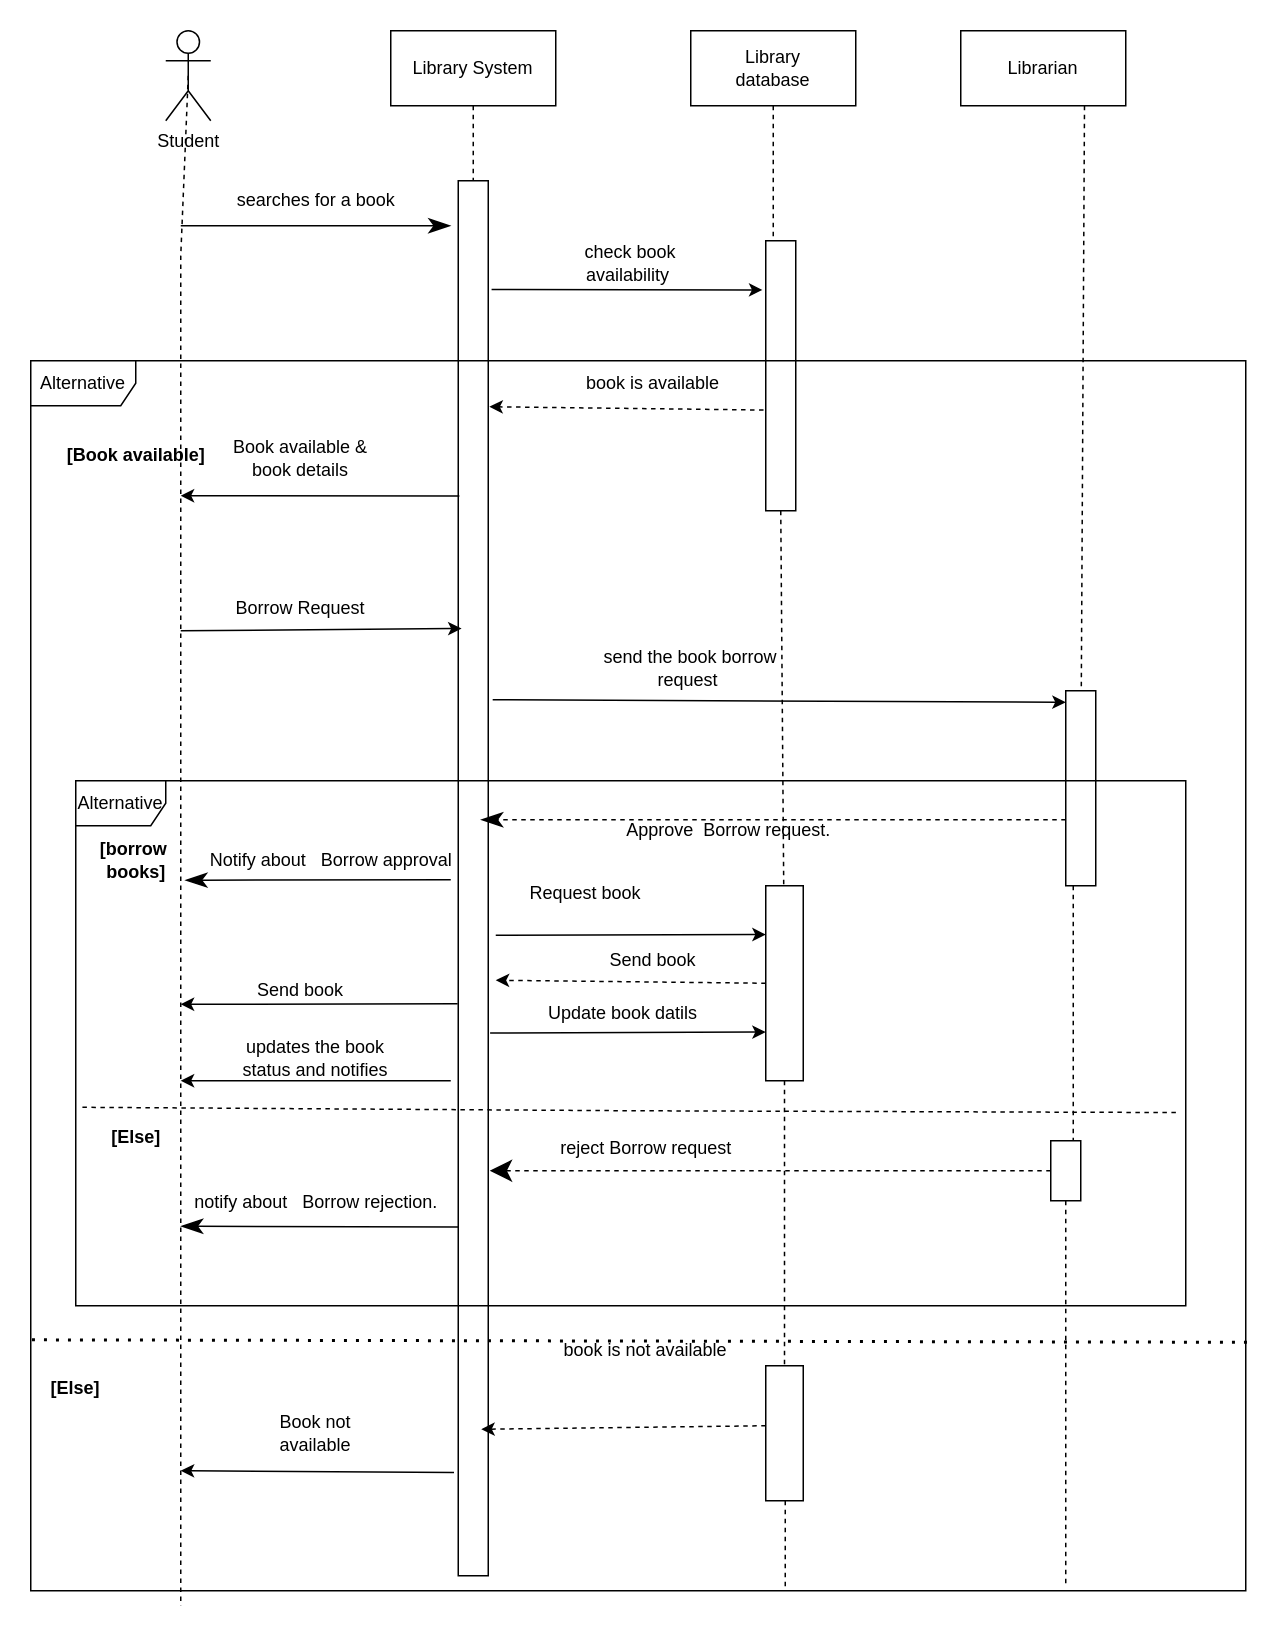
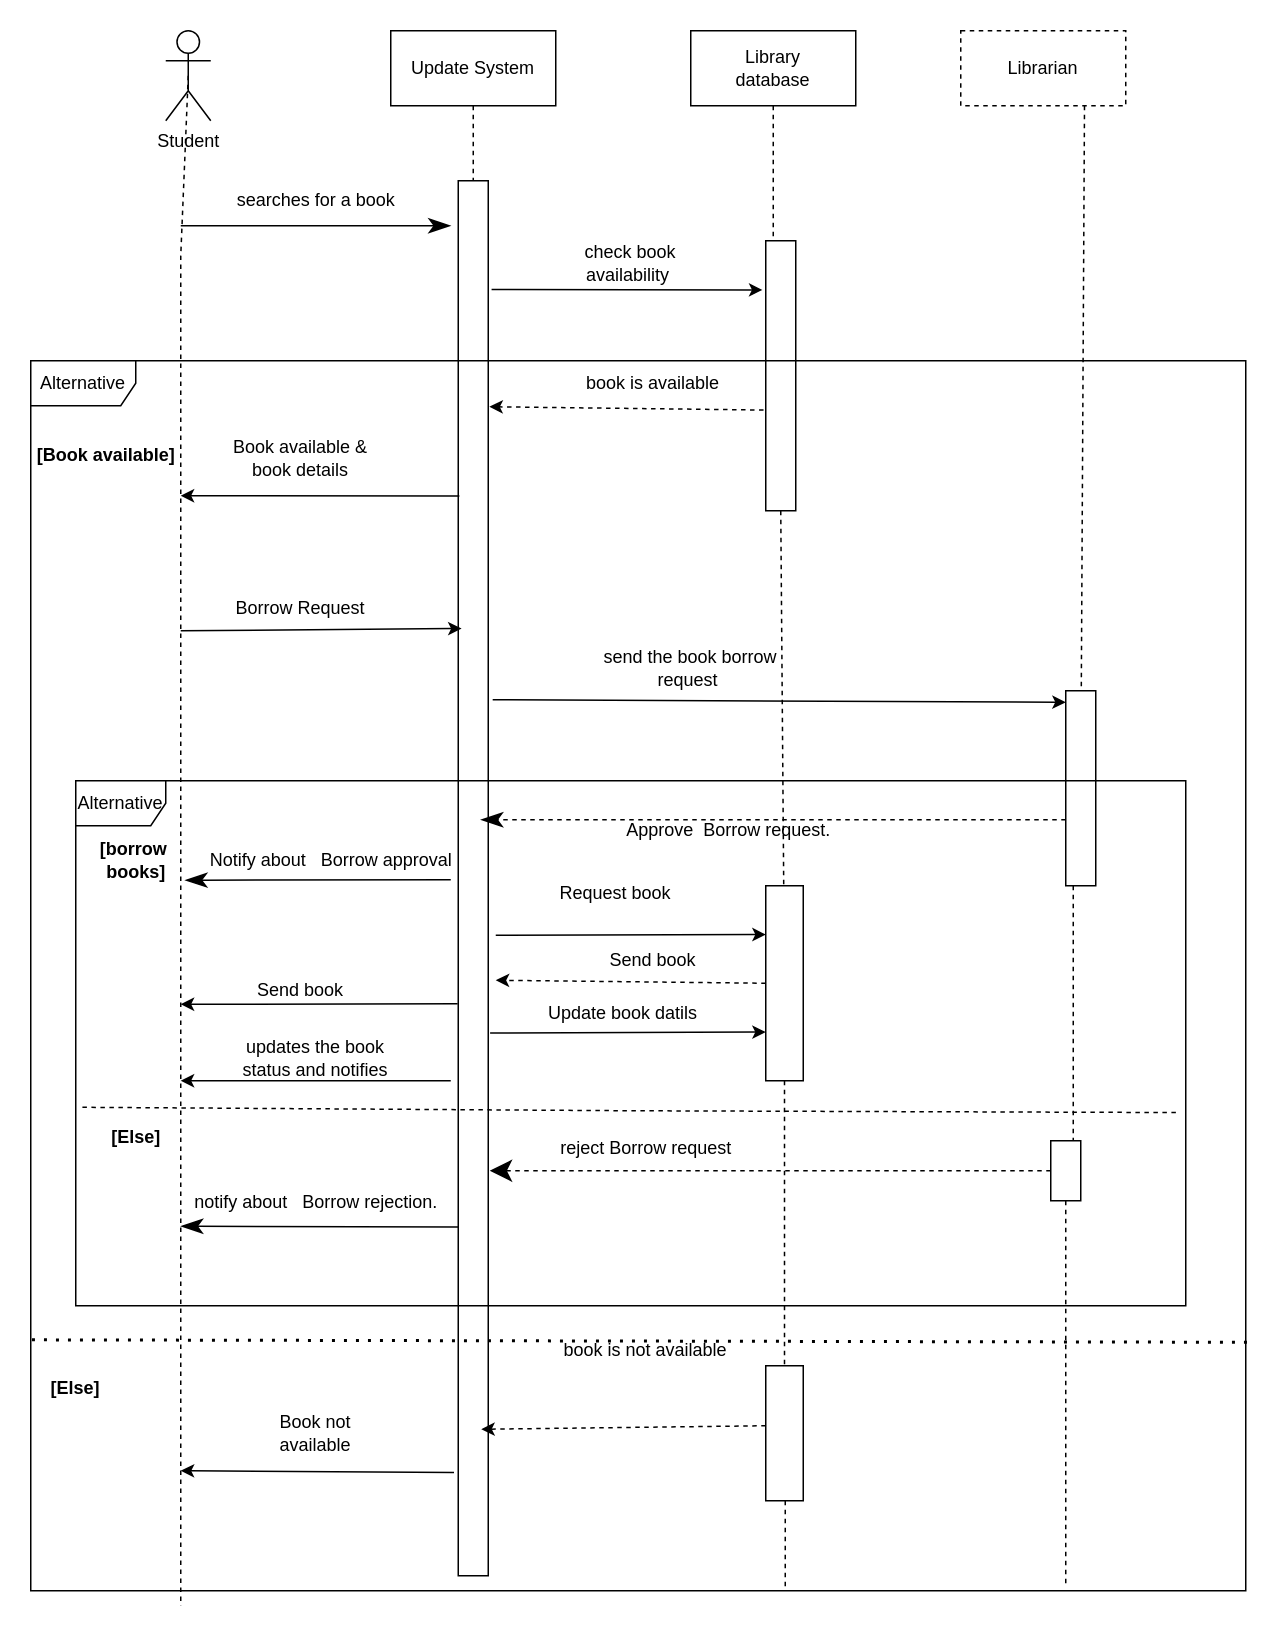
(473, 68) -> (473, 68)
(1043, 68) -> (1043, 68)
(136, 455) -> (106, 455)
(586, 893) -> (616, 893)
